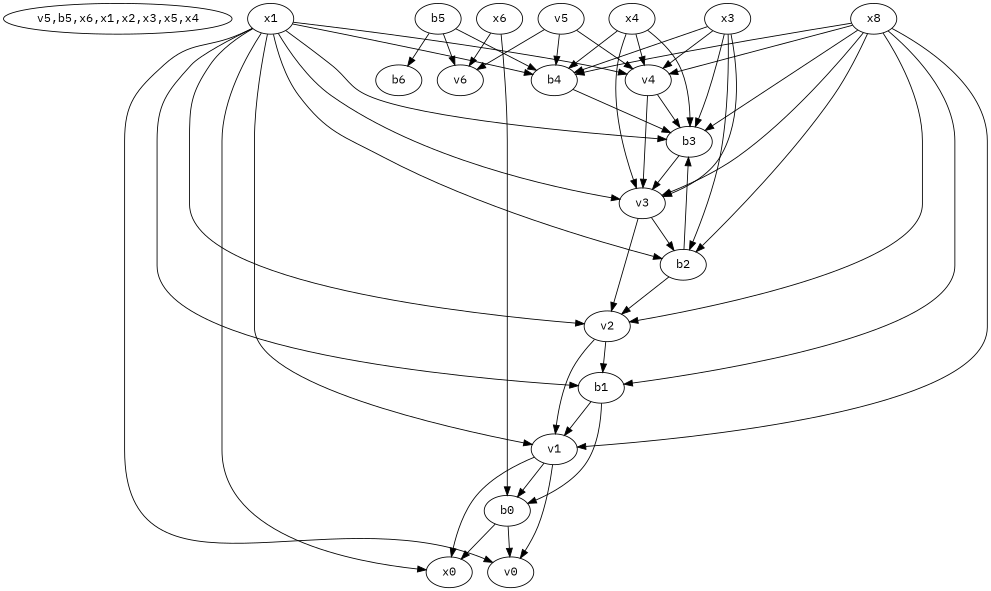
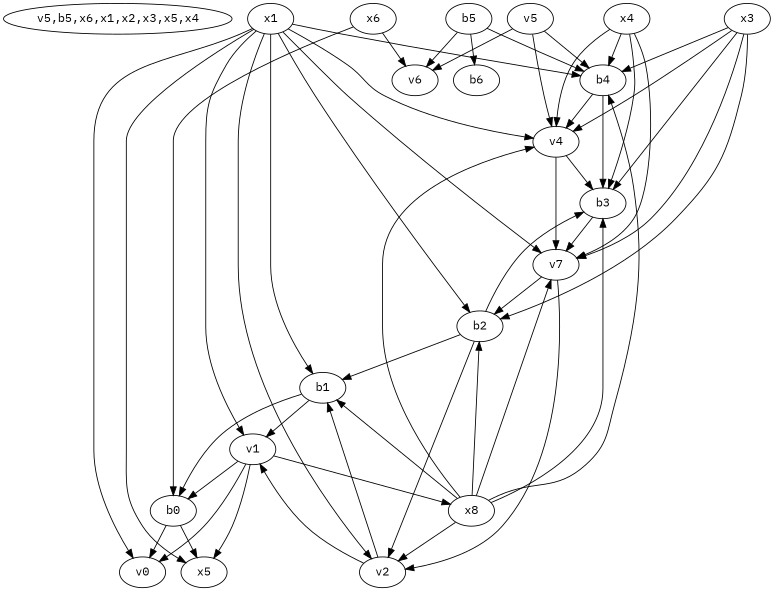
none -> (582, 108)
(459, 117) -> none
(642, 203) -> (556, 265)
none -> (406, 355)
(961, 365) -> (358, 479)
(449, 572) -> (204, 572)
